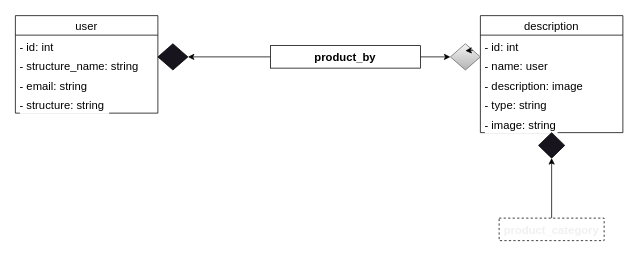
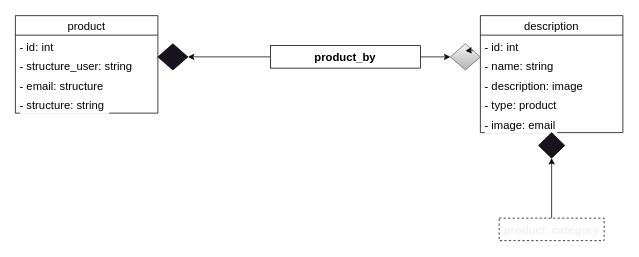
(86, 26) -> (86, 26)
(89, 66) -> (89, 66)
(518, 66) -> (523, 66)
(58, 86) -> (69, 86)
(523, 105) -> (527, 105)
(524, 125) -> (520, 125)
